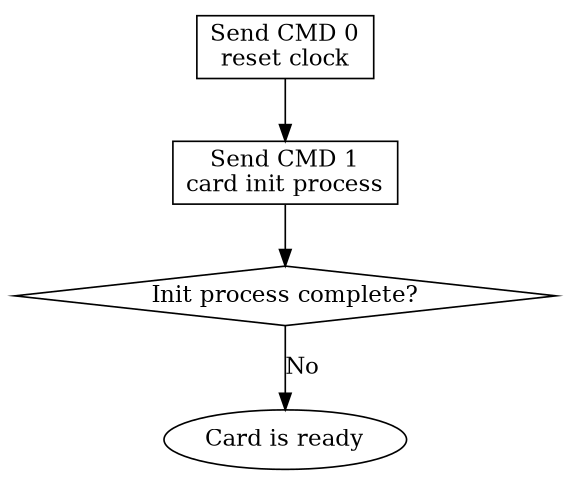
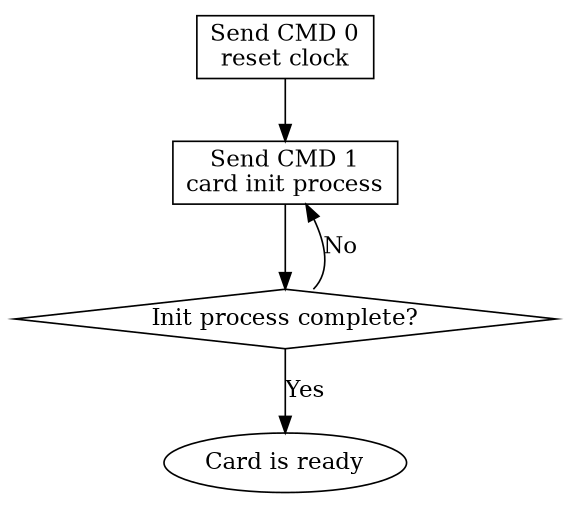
none -> (325, 255)
(303, 368) -> (306, 391)
